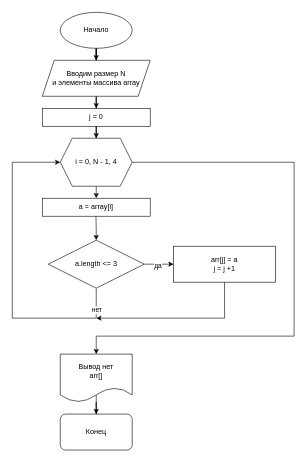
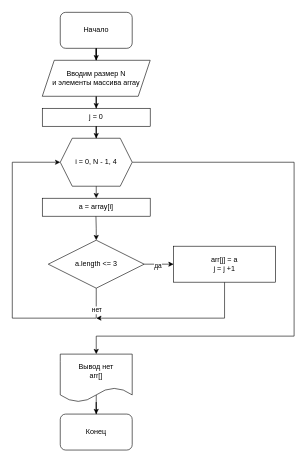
(96, 30) -> (96, 30)
